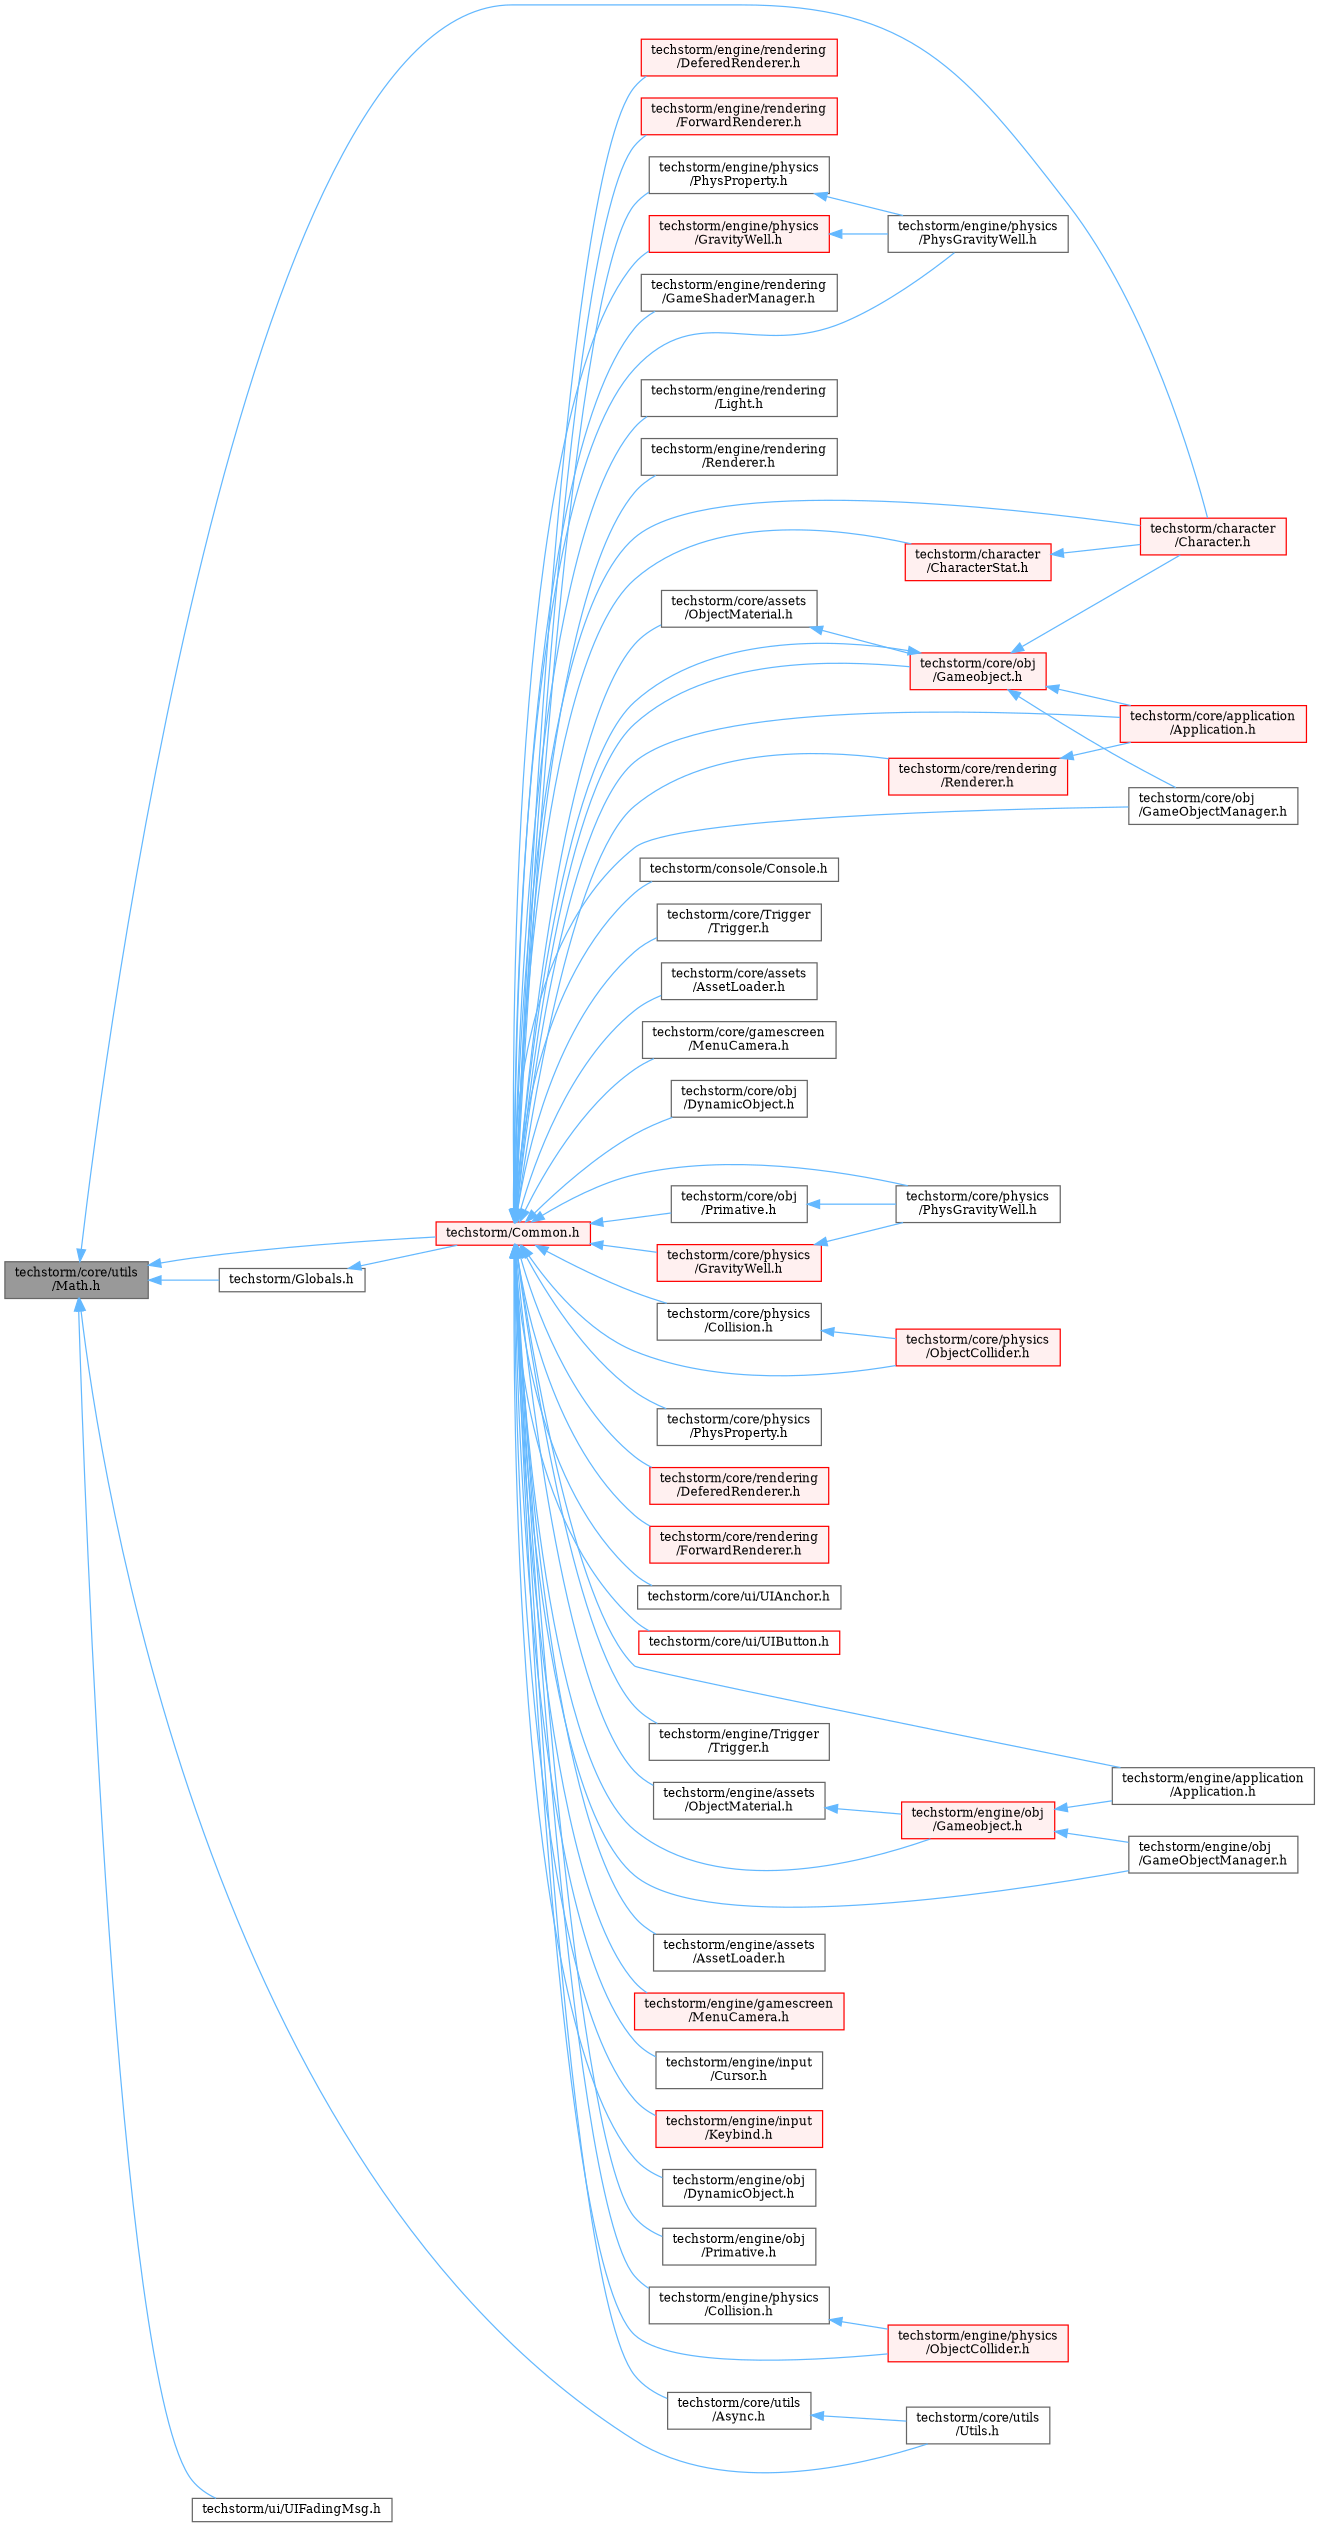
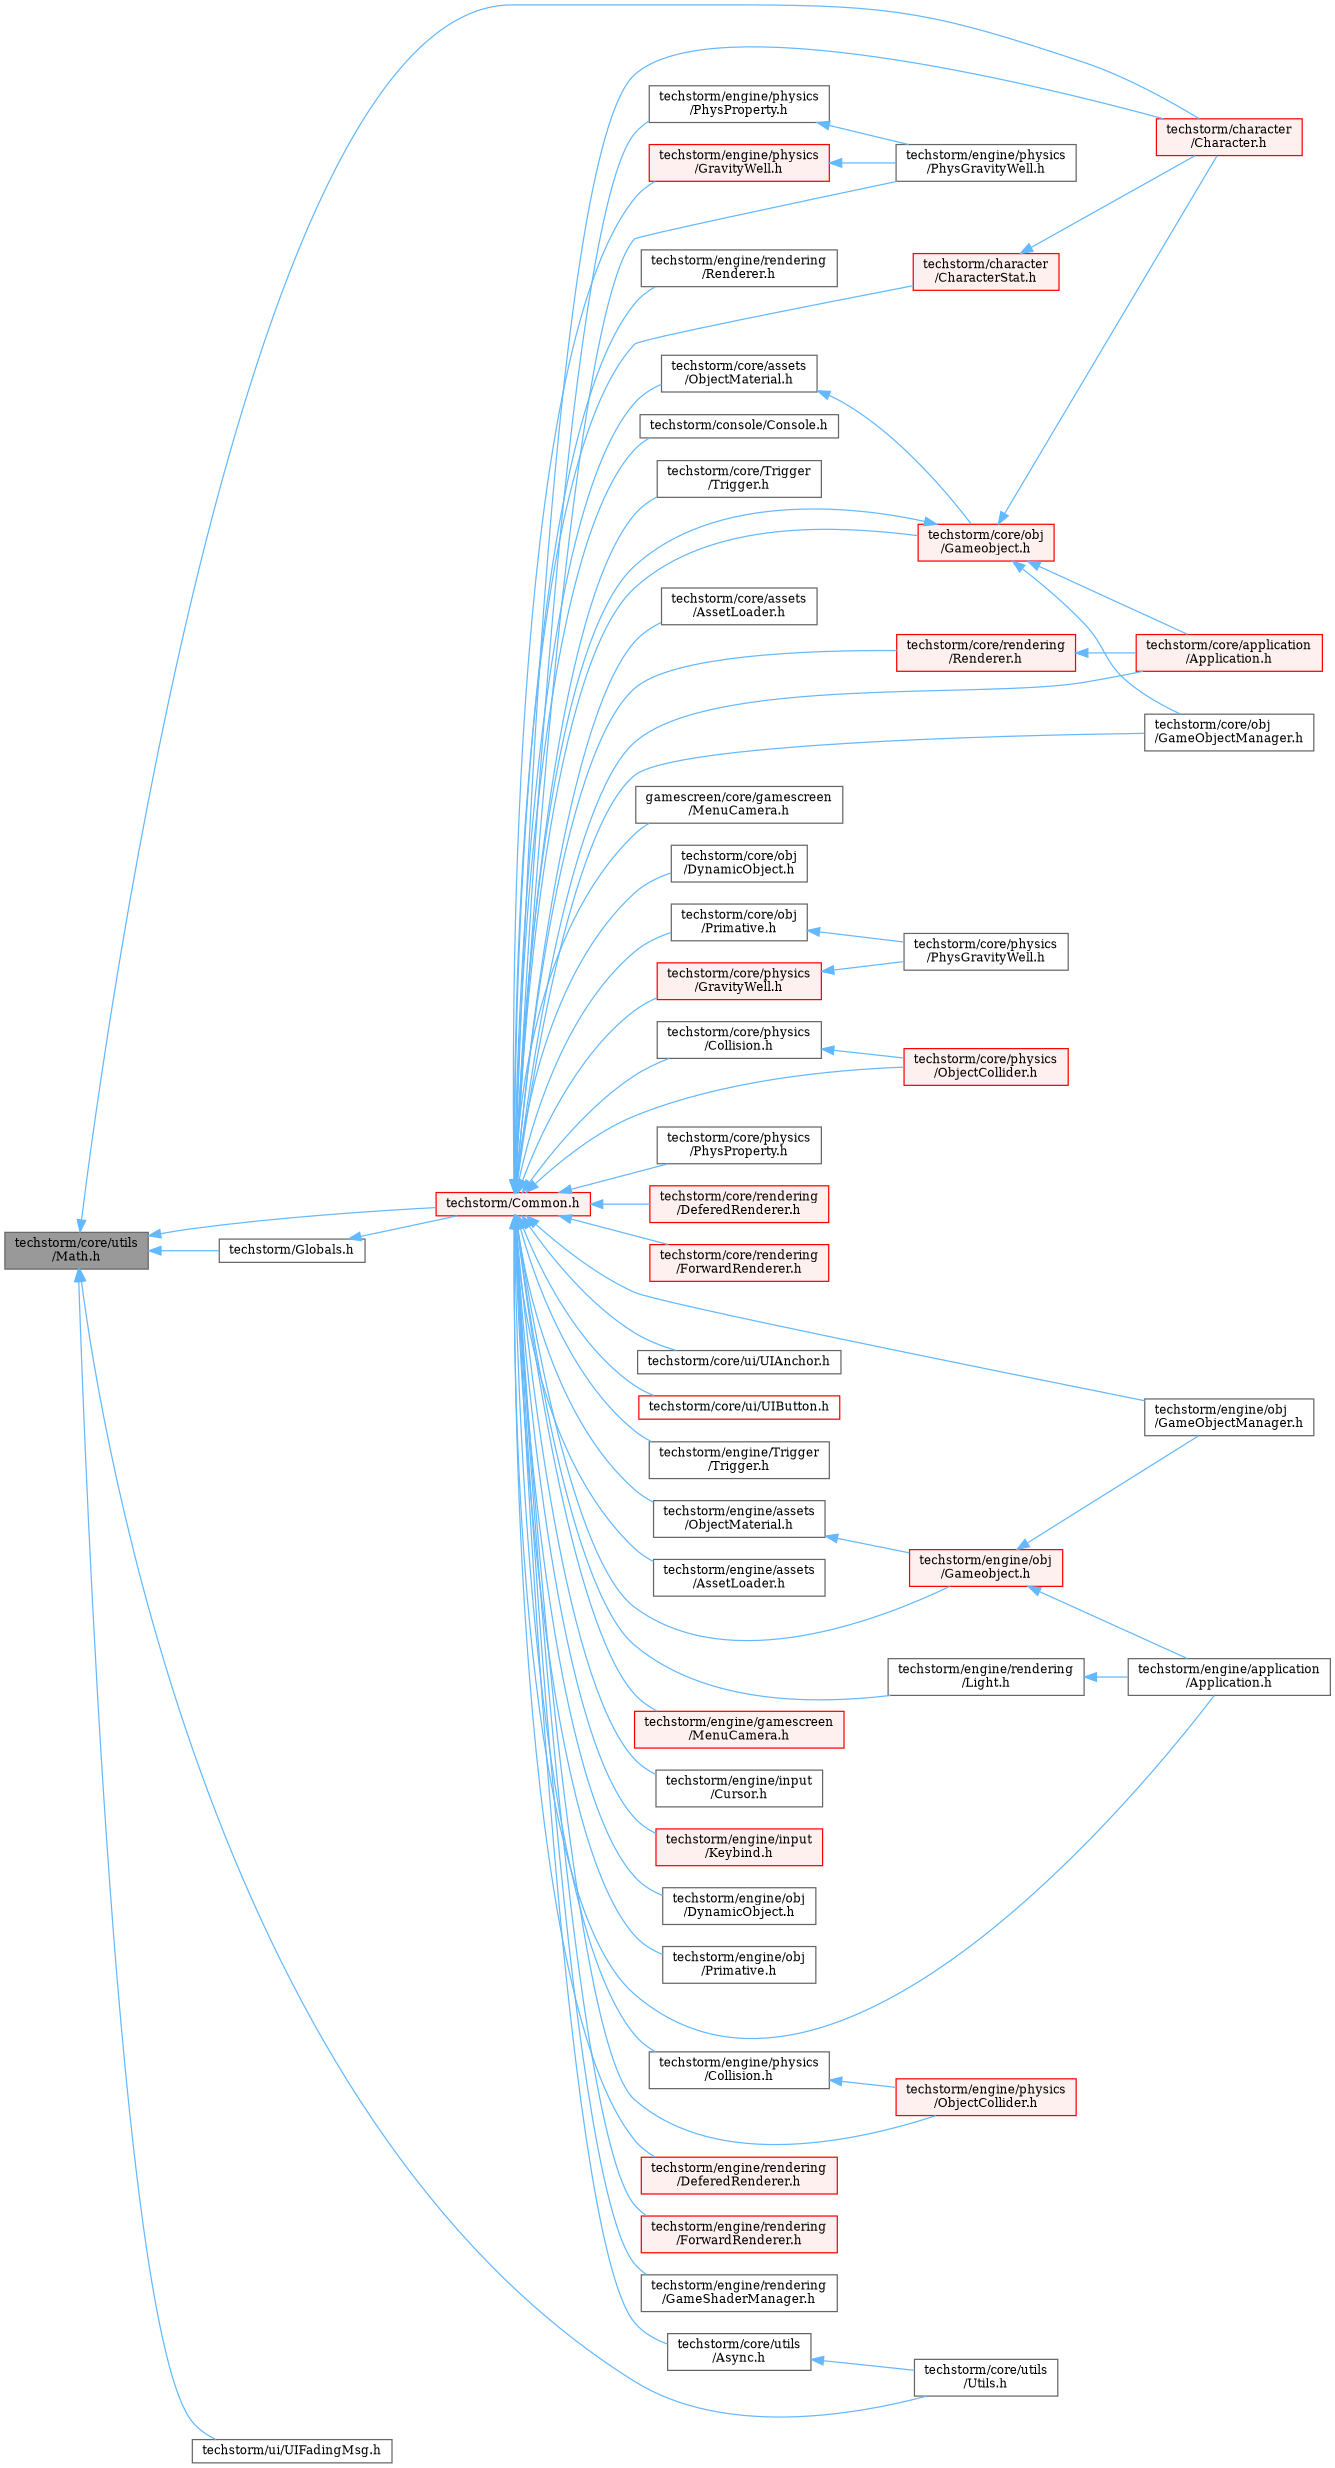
(739, 1040) -> (739, 805)
(721, 1165) -> none
none -> (1112, 1677)
